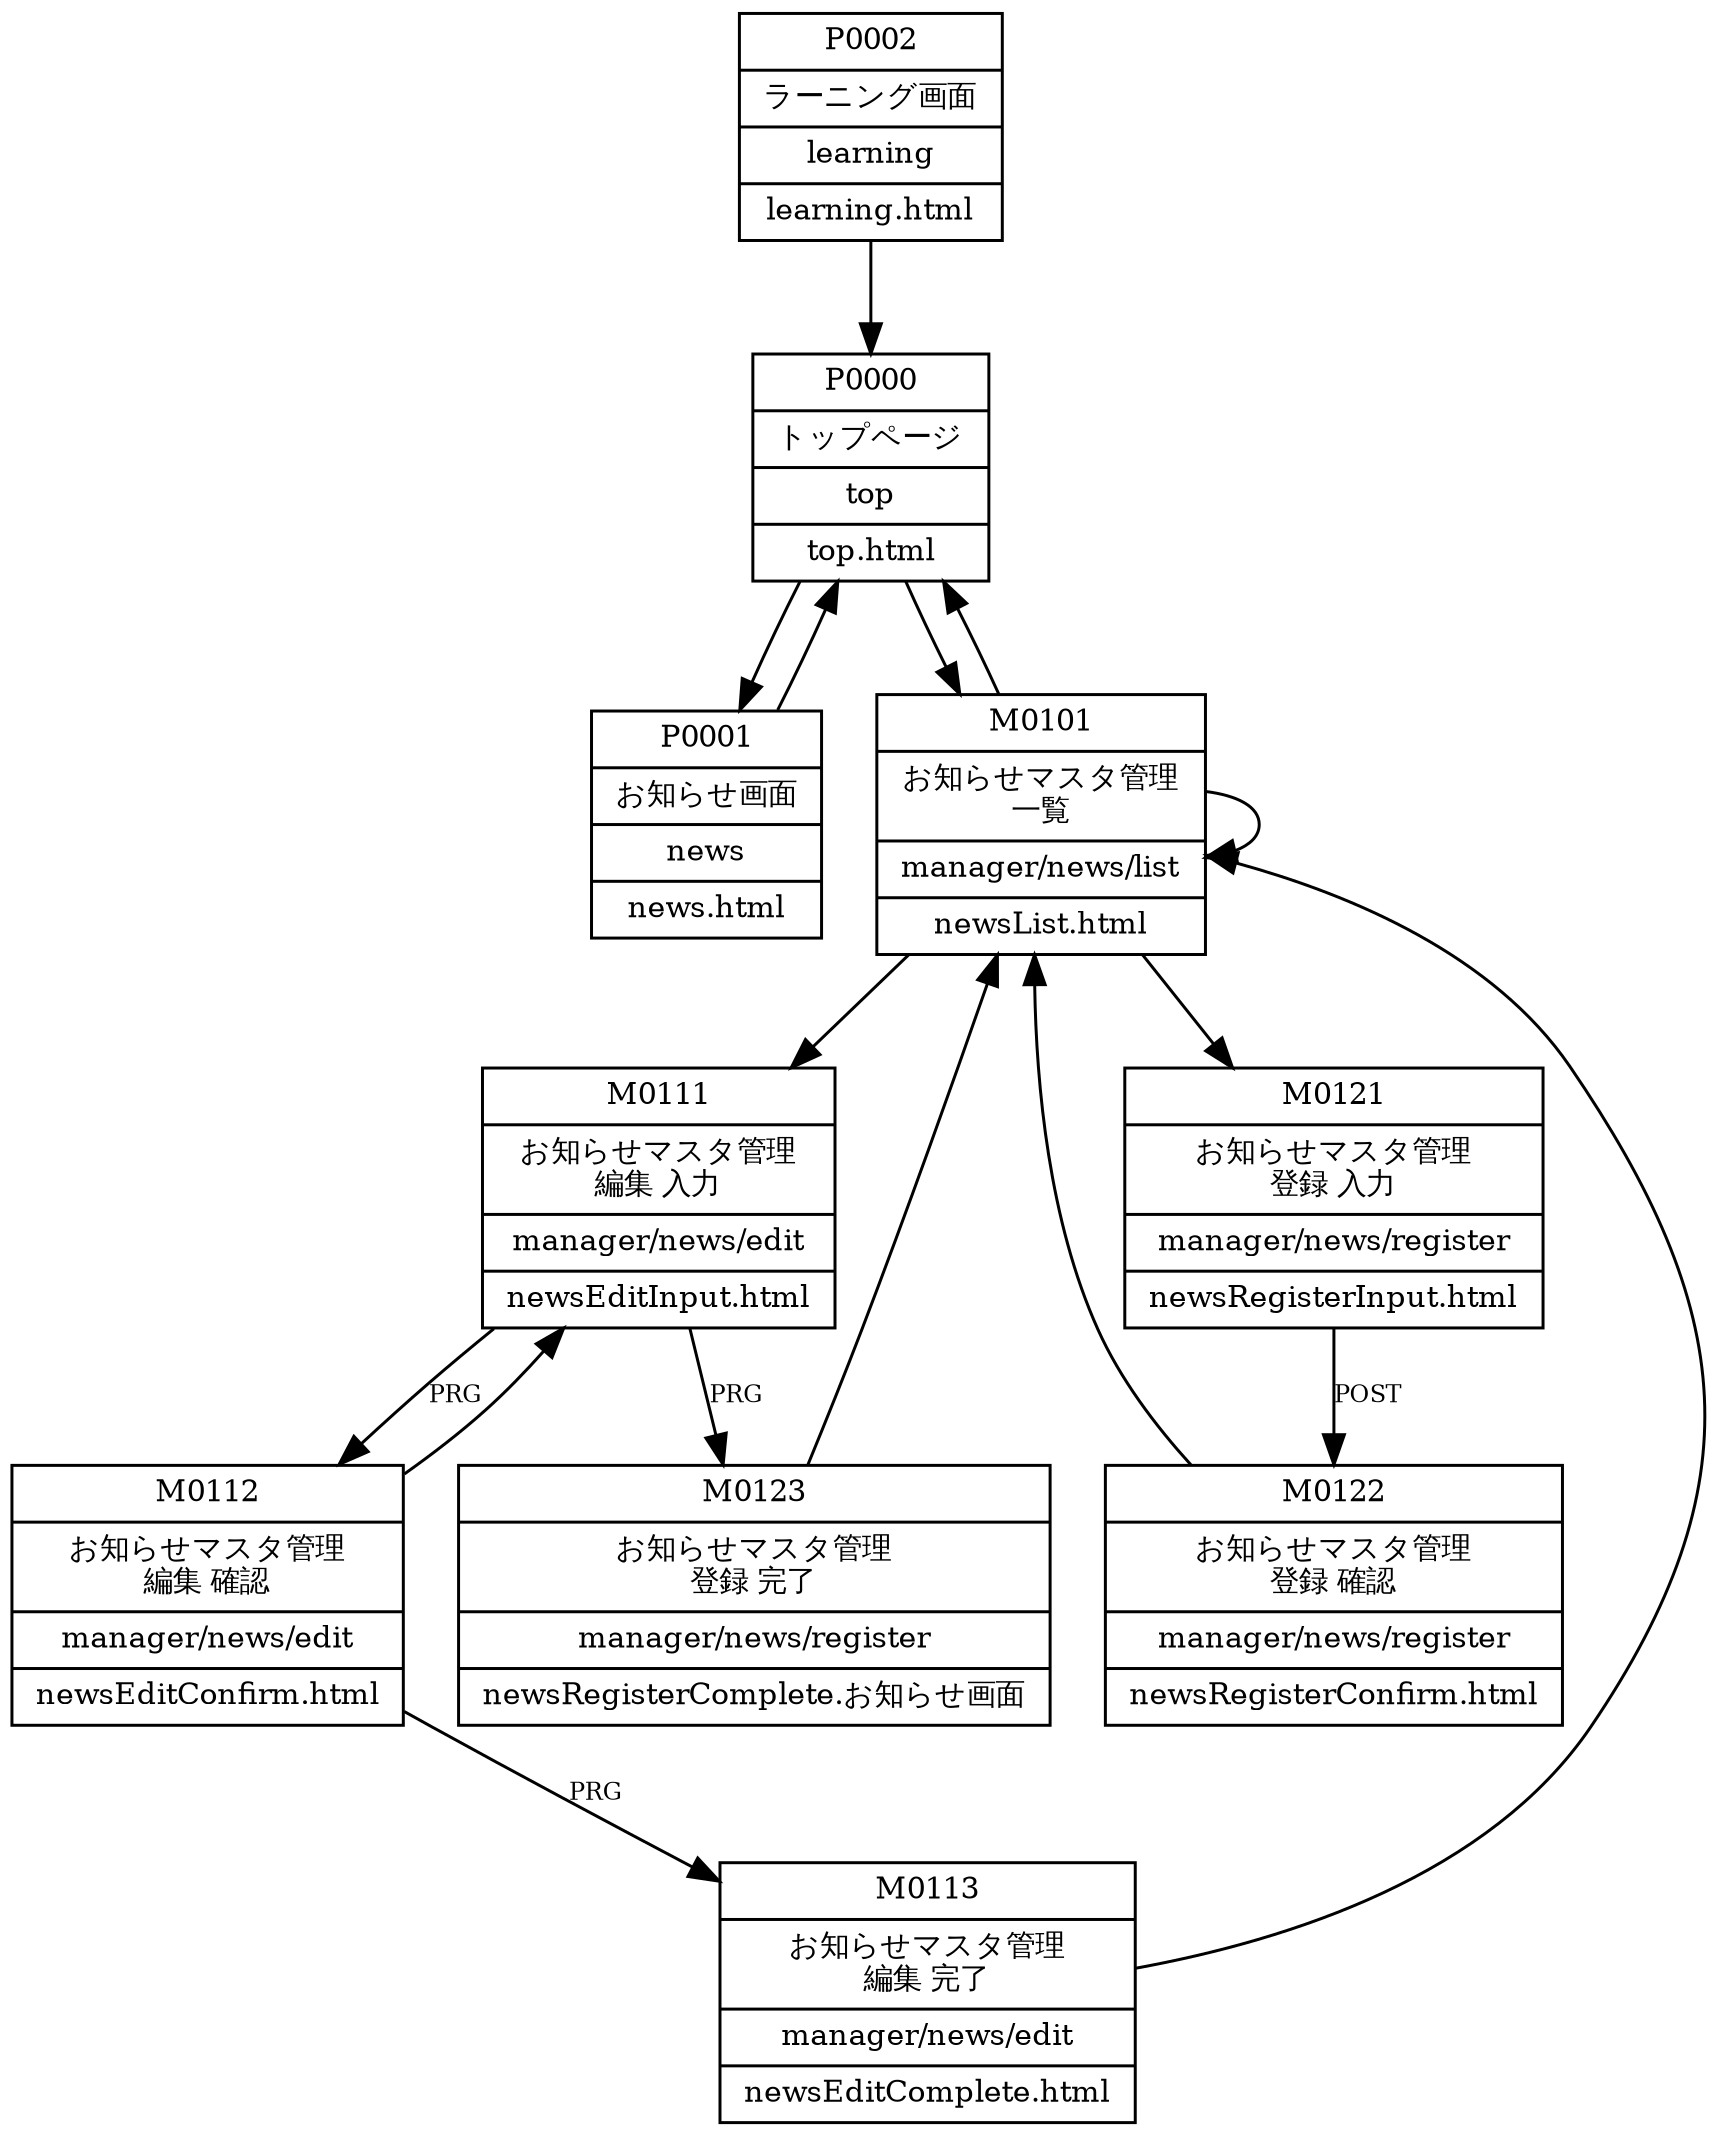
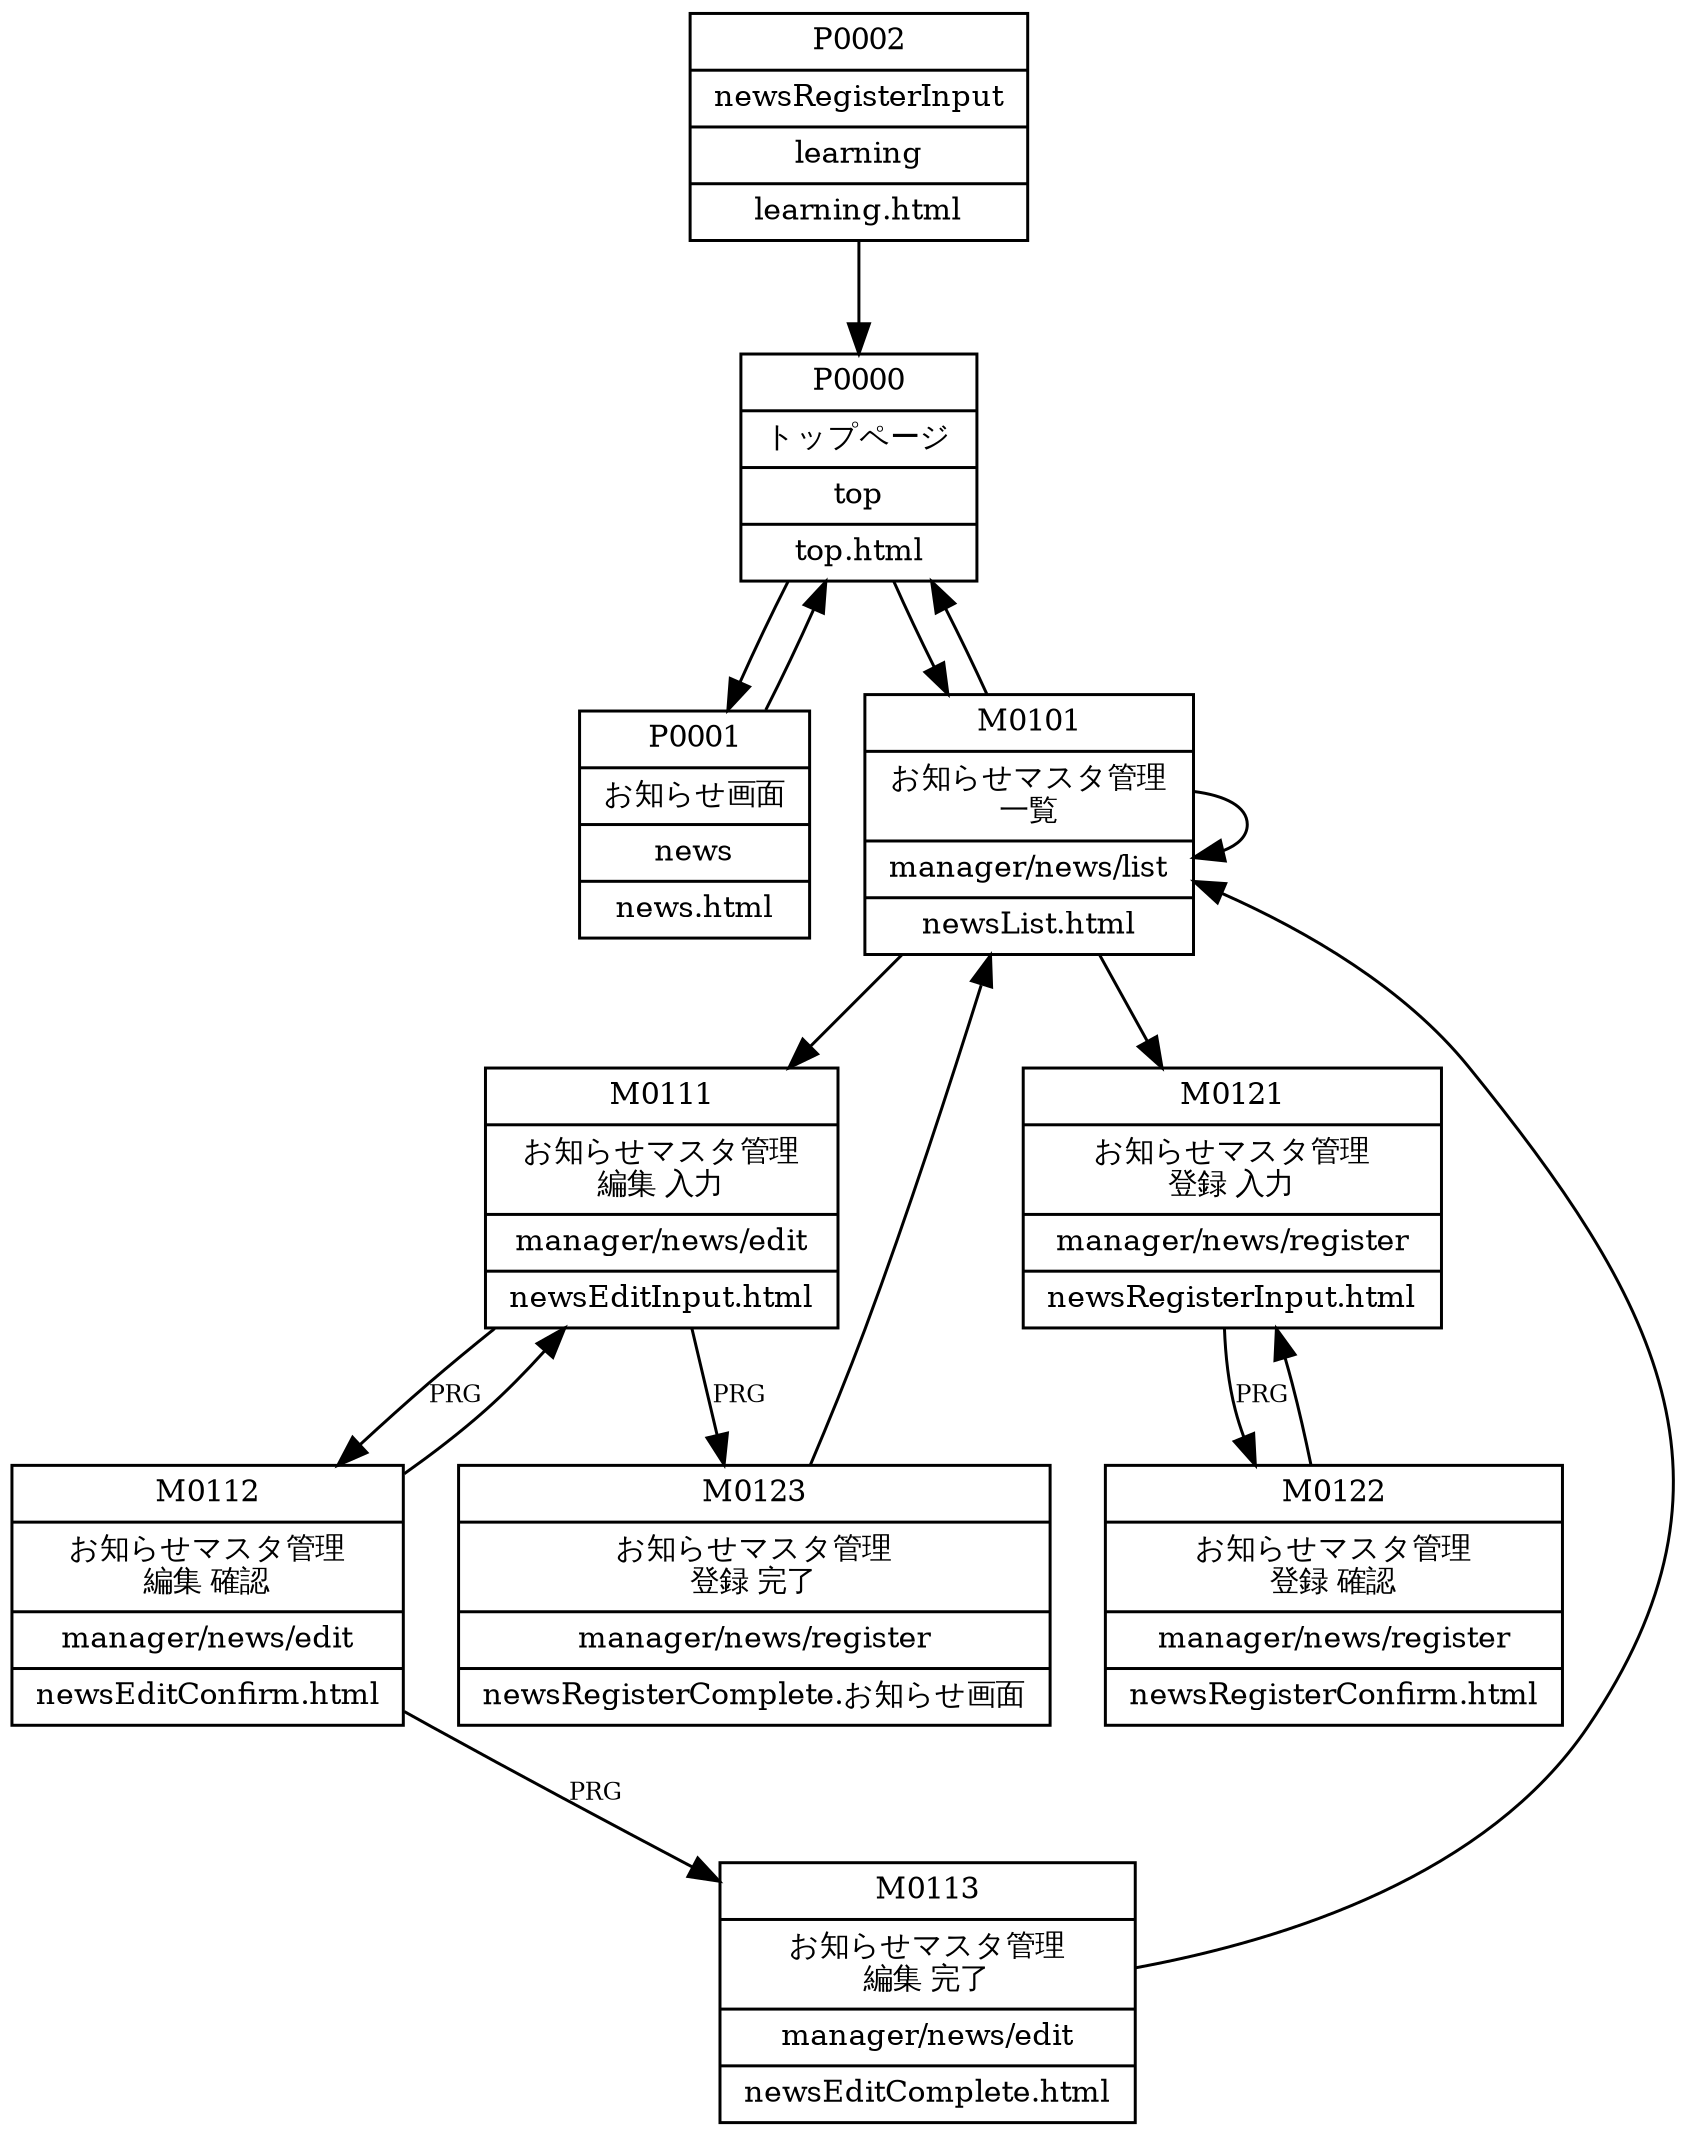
(871, 97) -> (859, 97)
(1067, 1241) -> (1299, 1411)
(1368, 1397) -> (1264, 1397)
